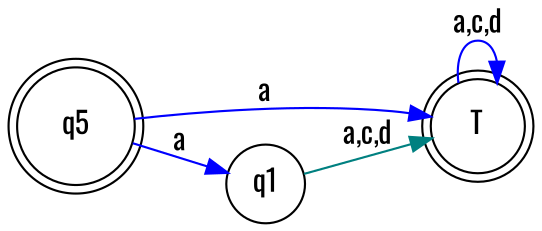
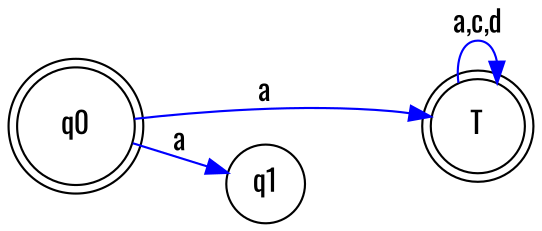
(76, 126) -> (76, 126)
(358, 159) -> none
